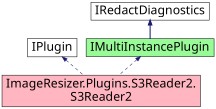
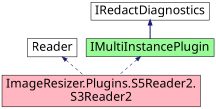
(52, 48) -> (52, 48)
(101, 91) -> (101, 91)
